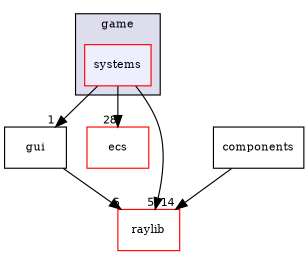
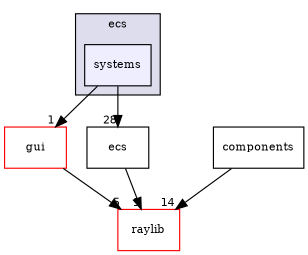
(118, 25) -> (118, 25)
(118, 65) -> (118, 65)
(162, 139) -> (131, 184)
(35, 148) -> (35, 148)
(118, 148) -> (118, 148)
